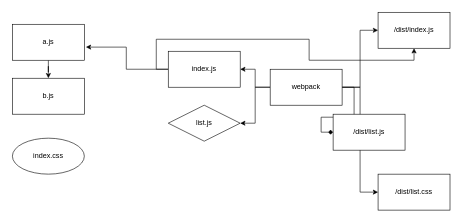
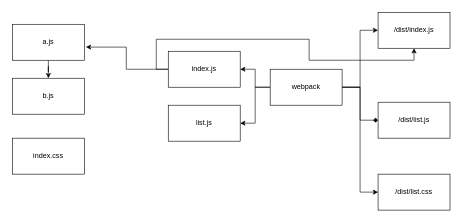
(204, 123) -> (204, 123)
(369, 132) -> (414, 120)
(48, 156) -> (48, 156)
